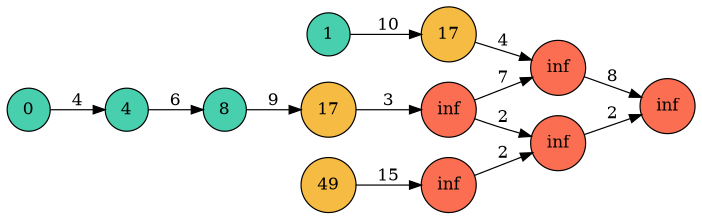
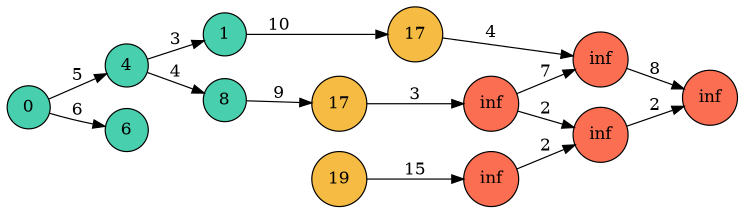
none -> (170, 52)
(78, 101) -> (78, 76)
(176, 101) -> (176, 72)
none -> (127, 130)
(329, 185) -> (339, 179)
